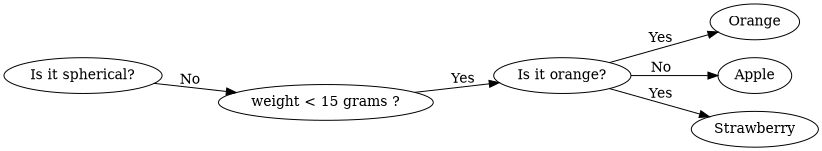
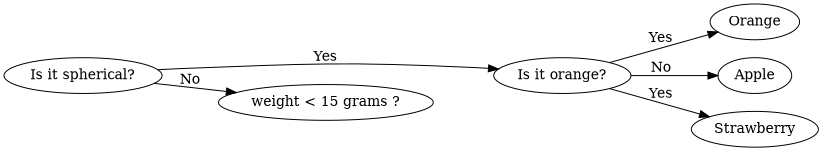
(452, 88) -> (323, 64)
